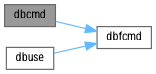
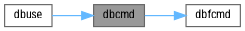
(70, 50) -> (67, 16)
